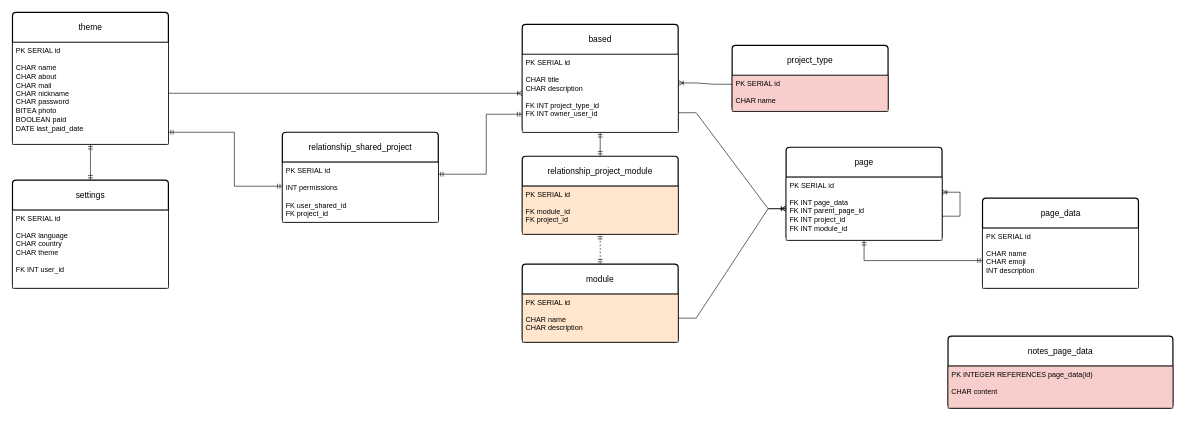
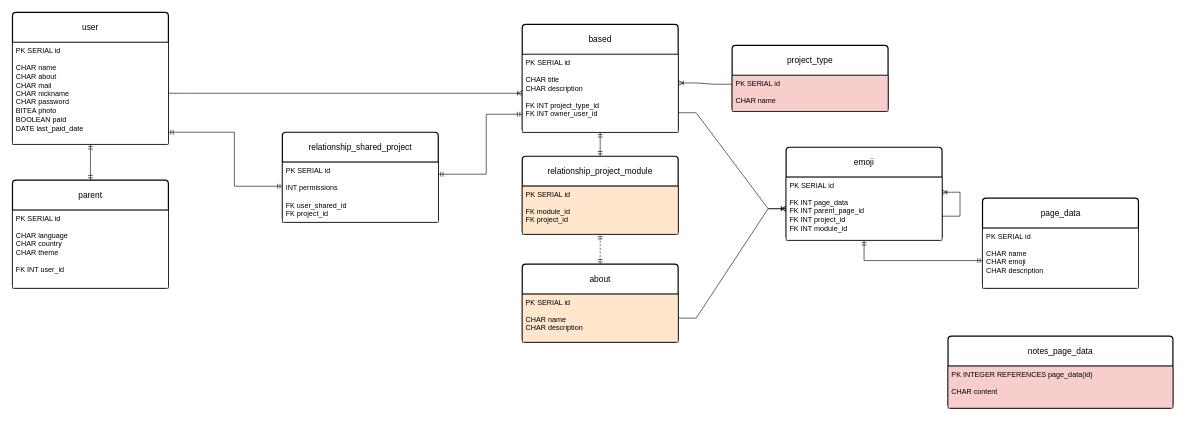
(90, 27) -> (90, 27)
(864, 162) -> (864, 162)
(90, 195) -> (90, 195)
(1014, 250) -> (1016, 250)
(600, 279) -> (600, 279)
